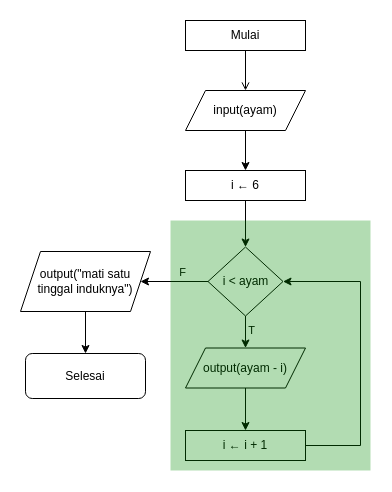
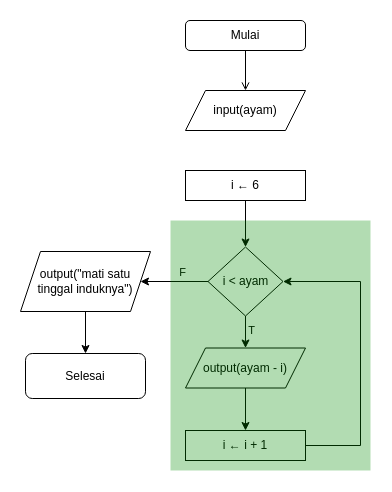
(246, 36) -> (246, 36)
(246, 147) -> none
